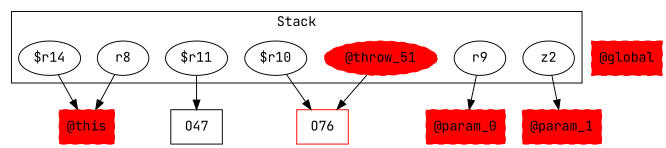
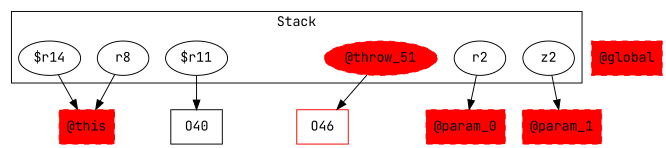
(276, 58) -> none
(480, 58) -> (480, 58)
(197, 127) -> (197, 127)
(323, 127) -> (323, 127)
